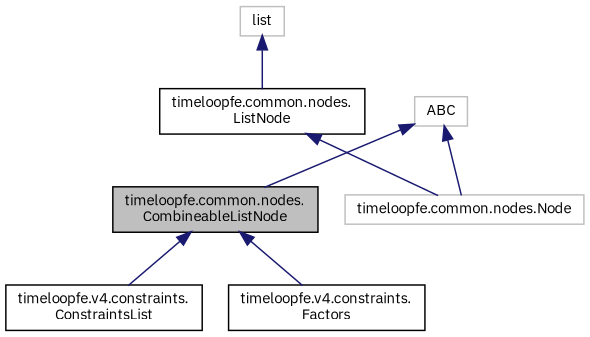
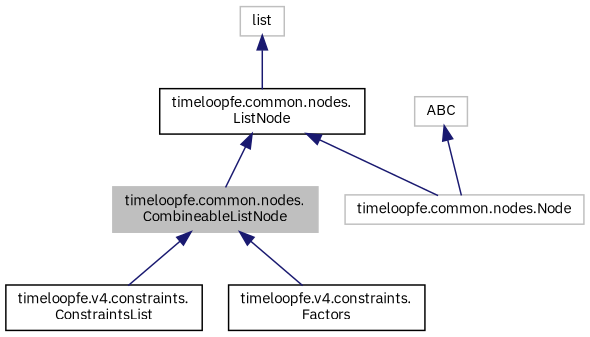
(332, 159) -> (236, 167)
(215, 210) -> (215, 210)
